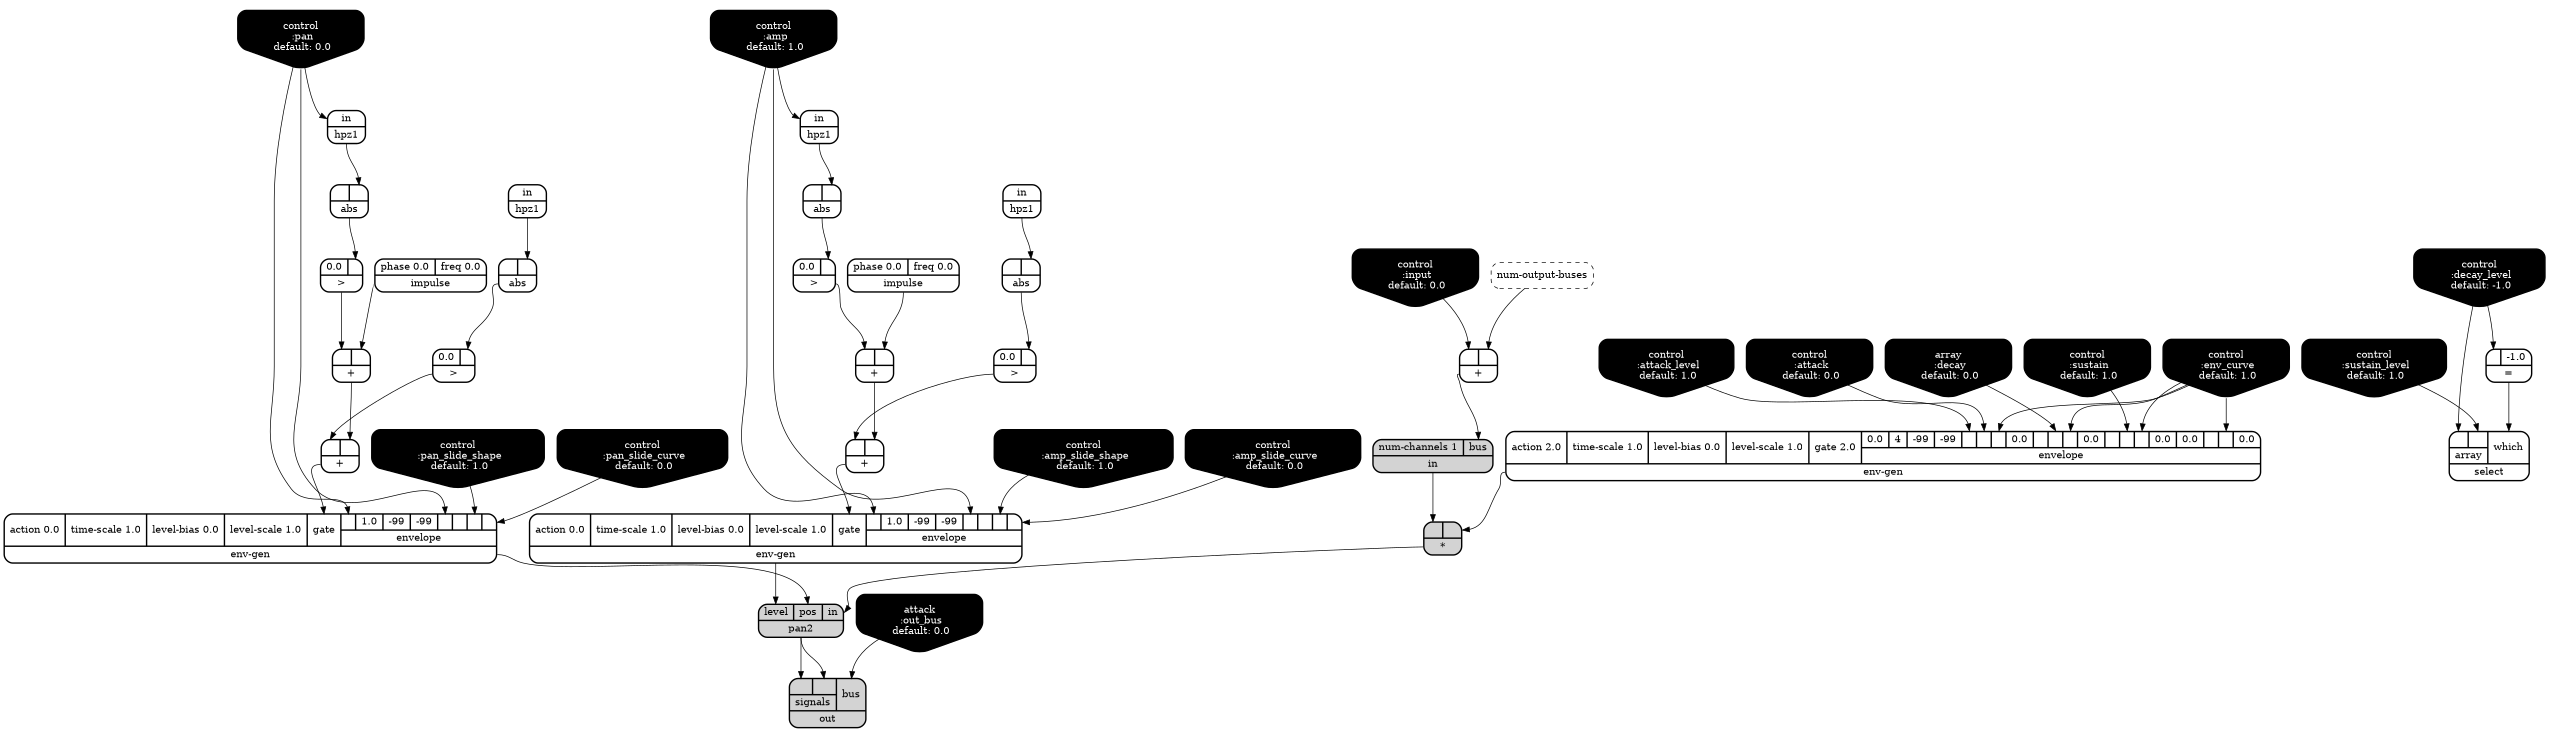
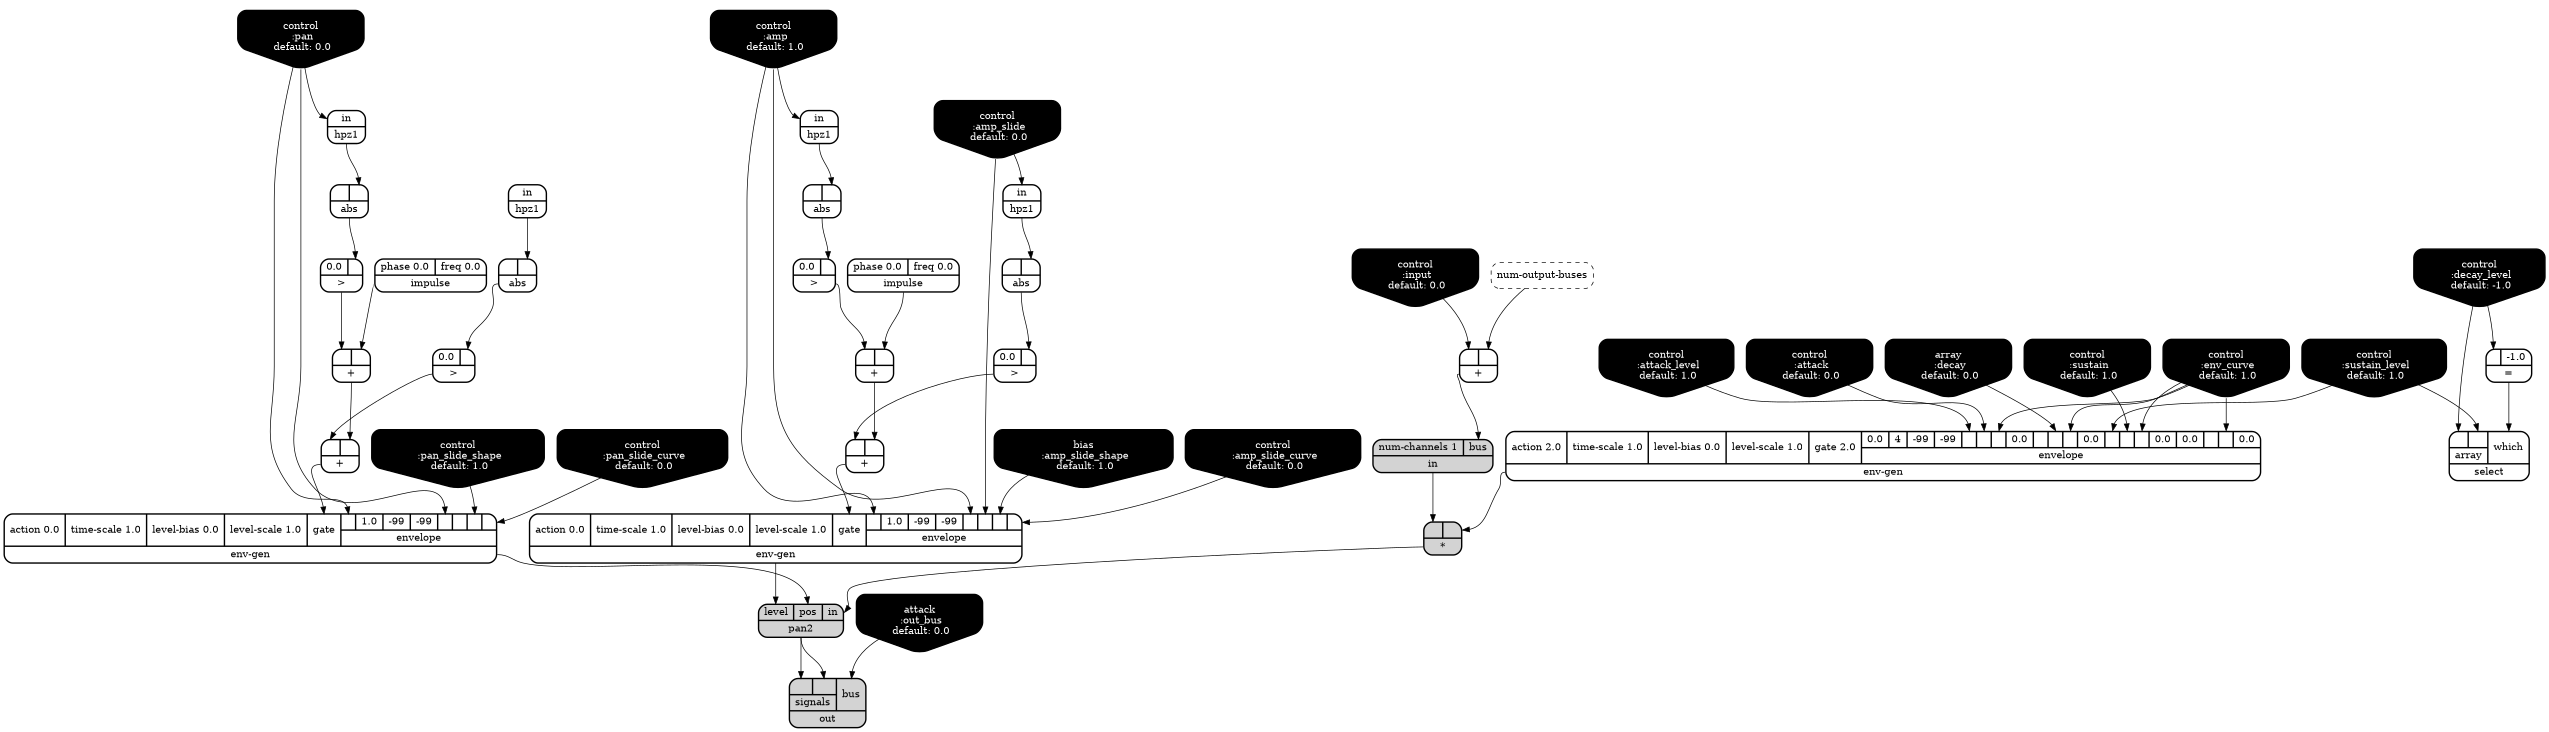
none -> (997, 127)
none -> (2222, 403)
(1084, 456) -> (1084, 456)
